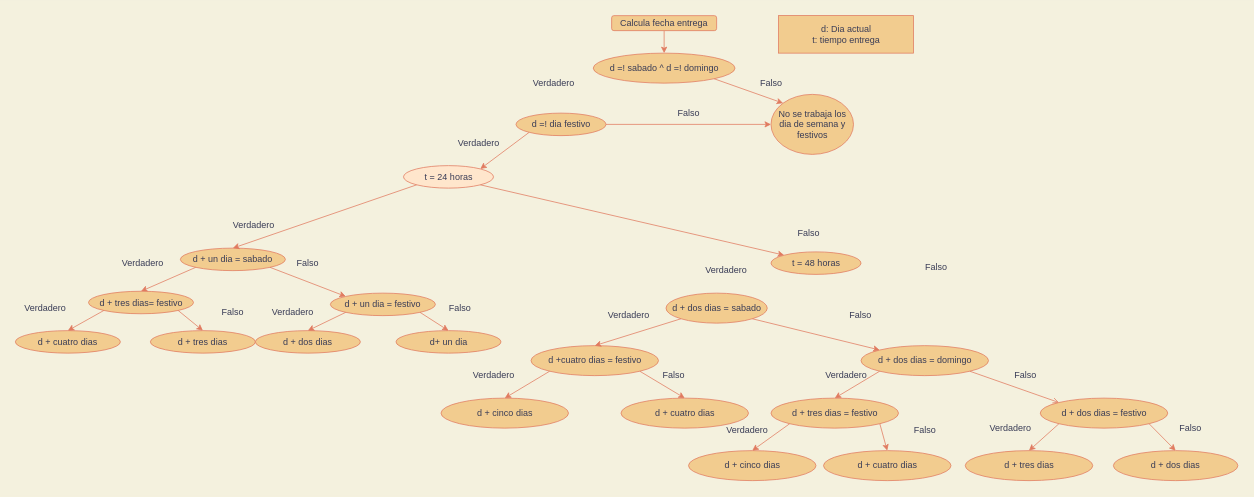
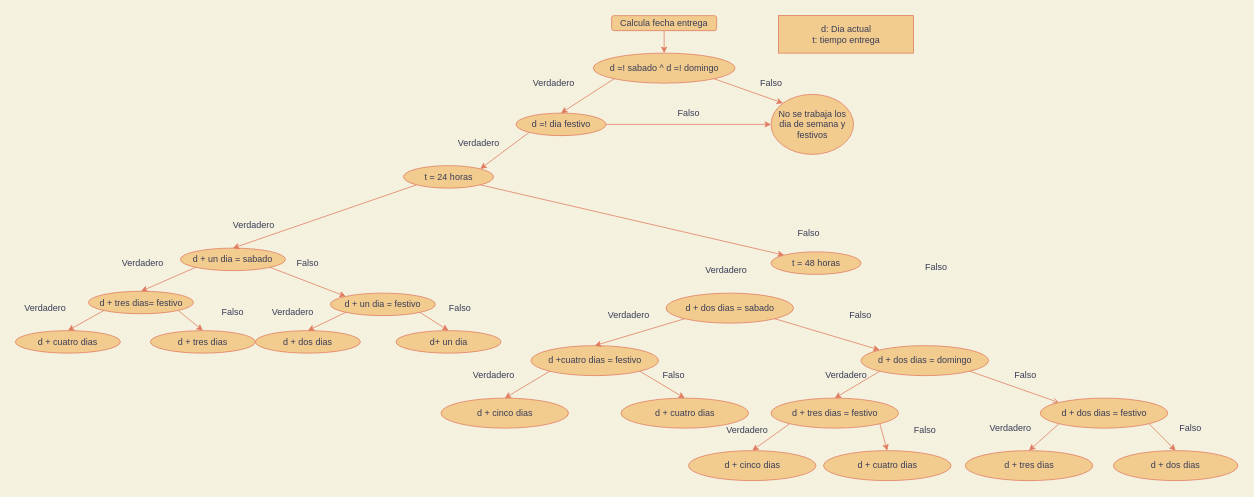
none -> (590, 94)
(449, 177) -> (449, 177)
(717, 308) -> (730, 308)
